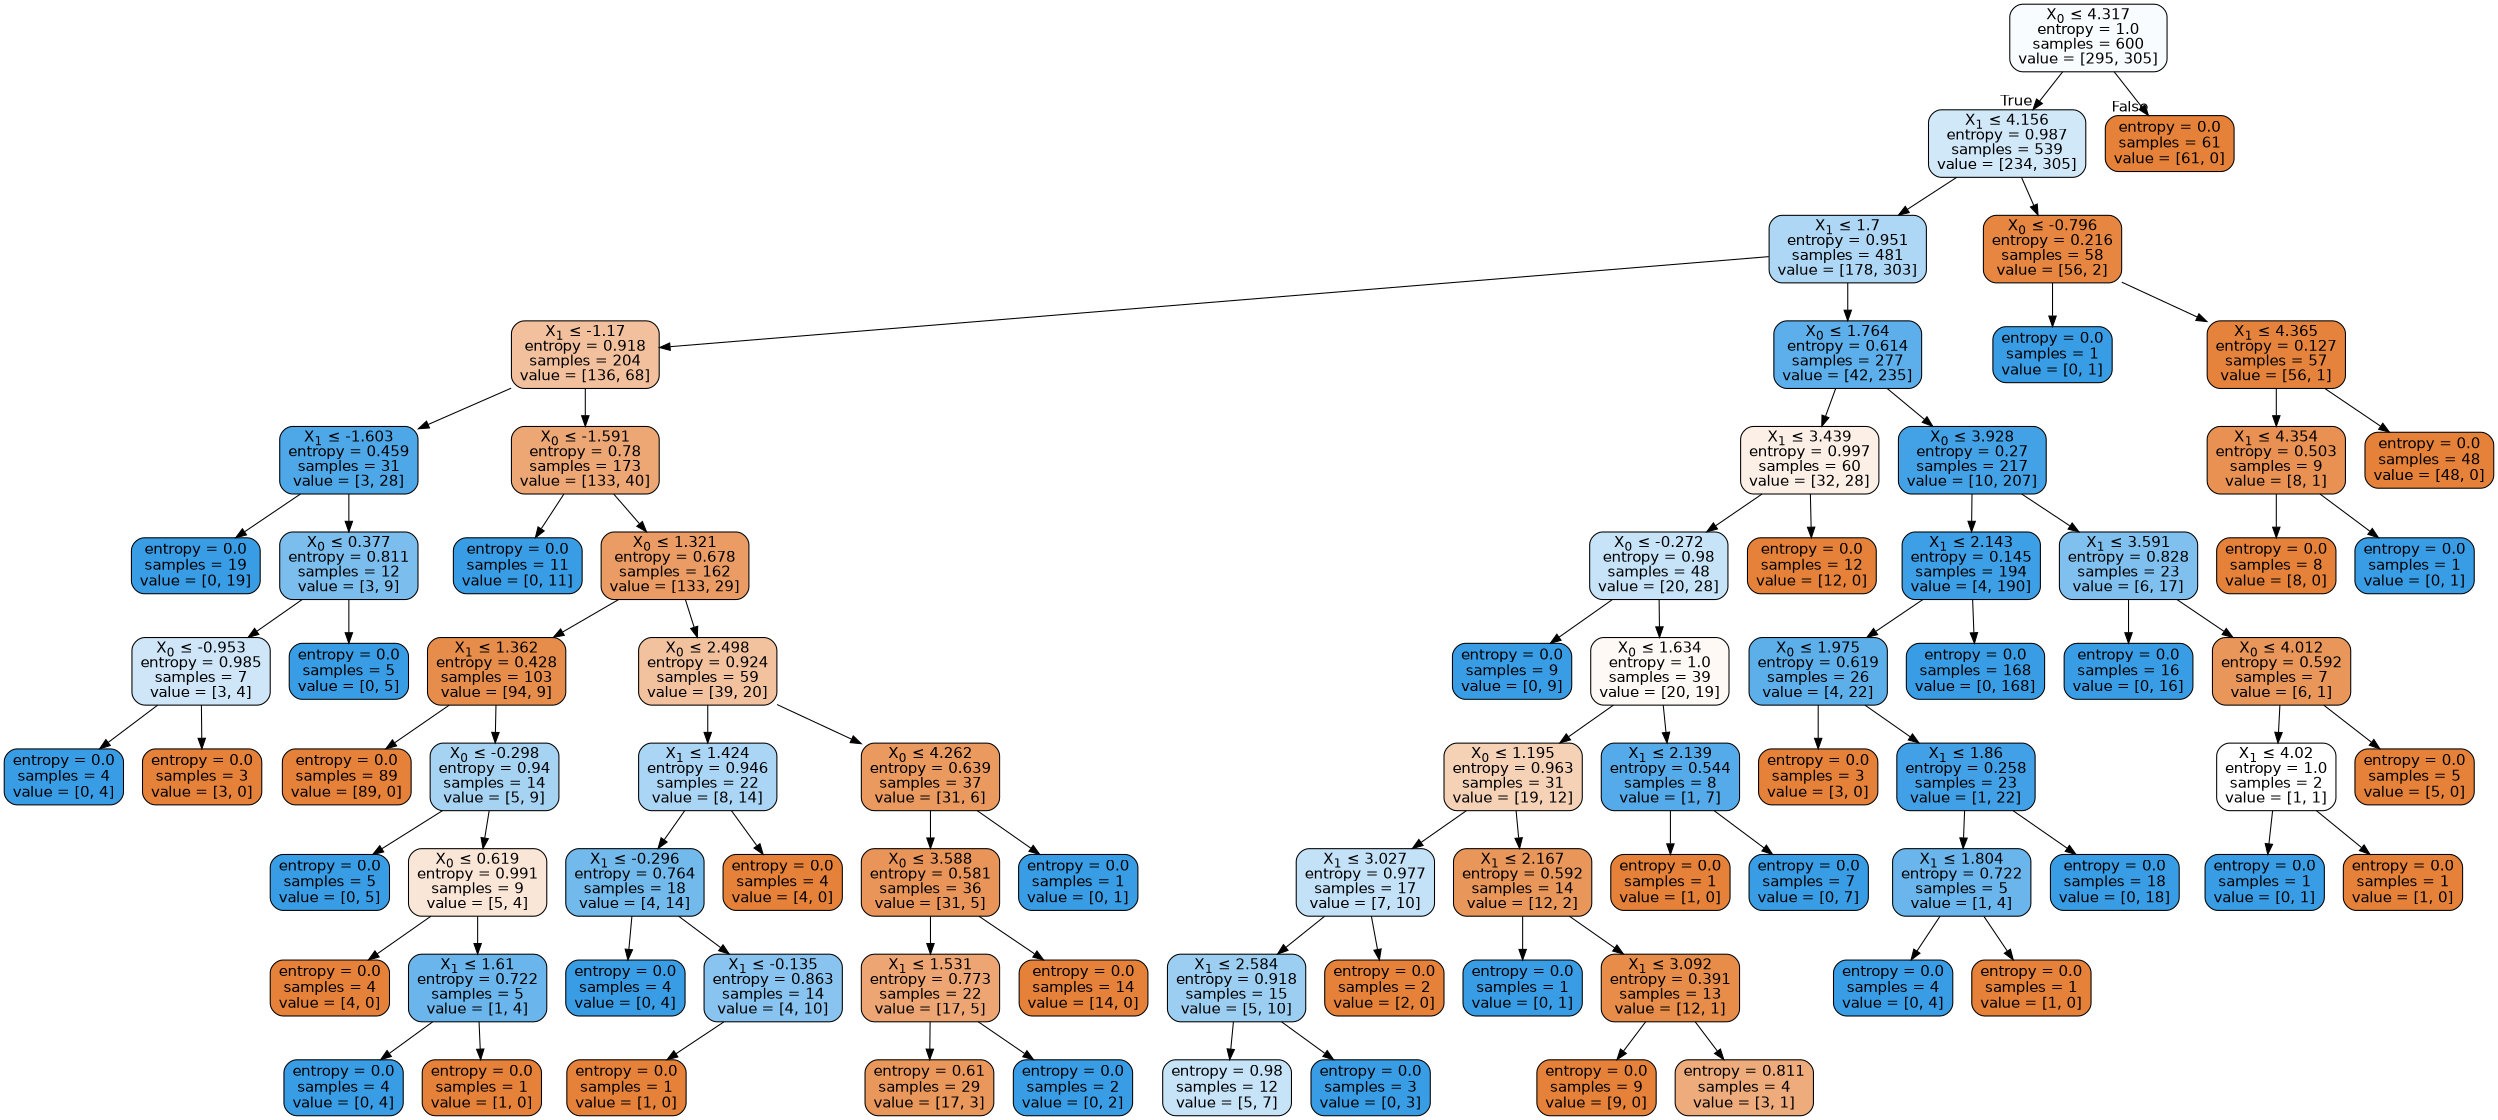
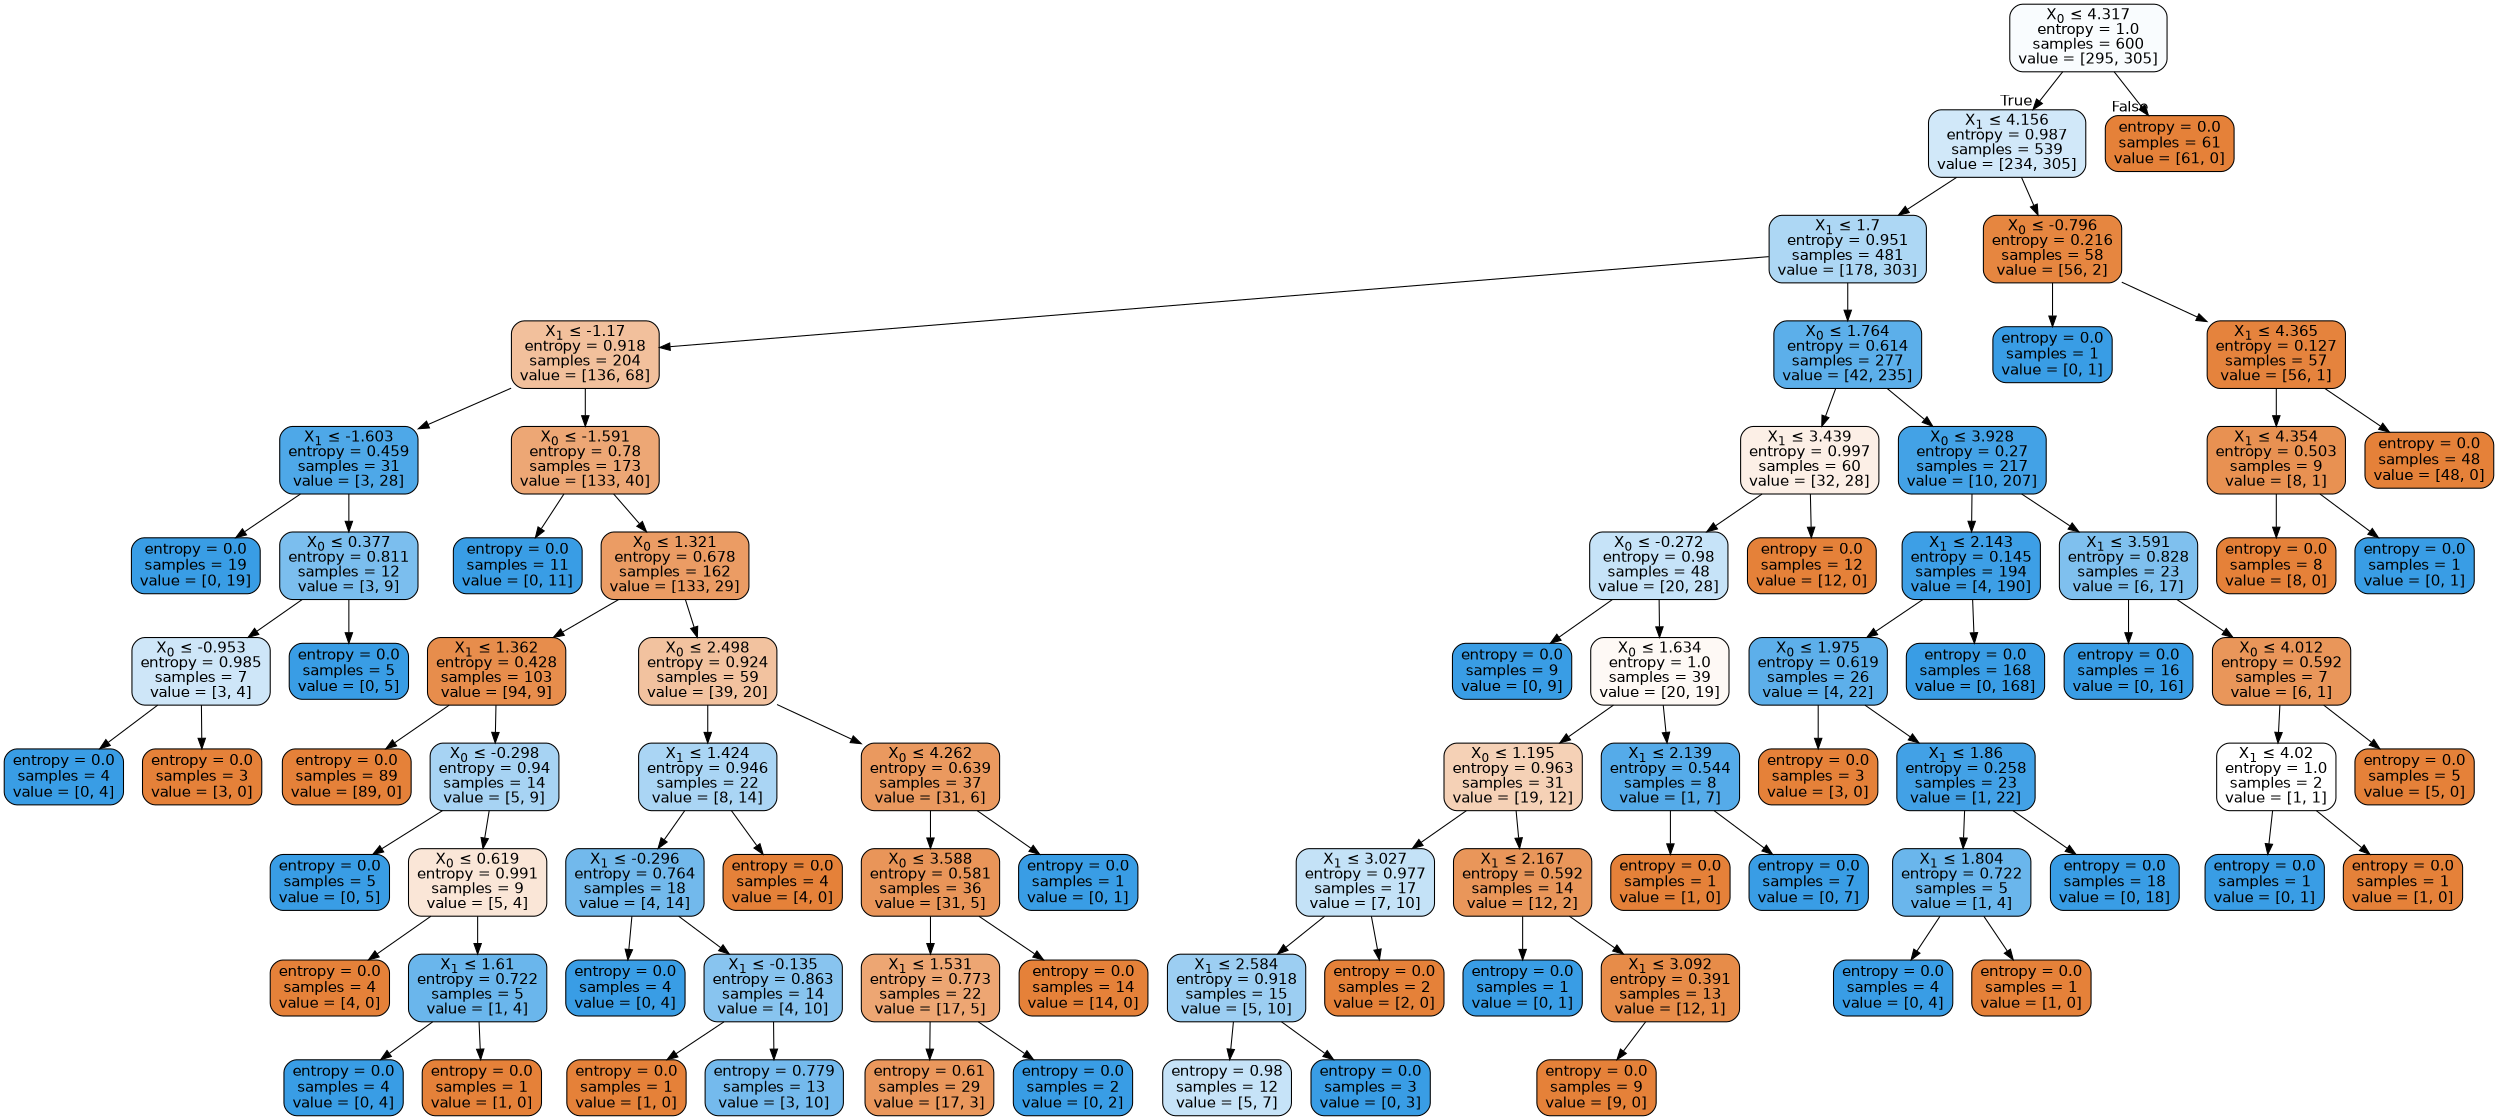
none -> (774, 1088)
(1744, 1088) -> none
